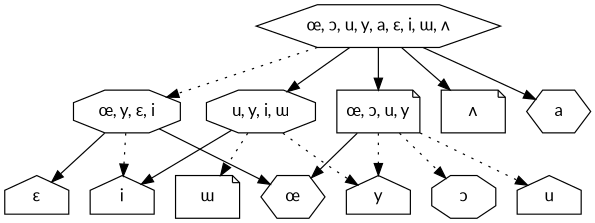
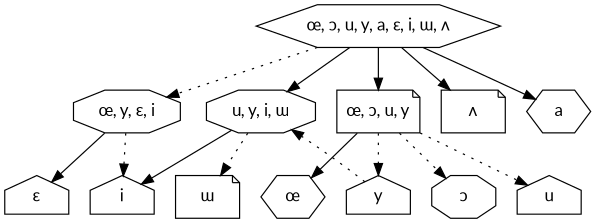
(209, 154) -> none
(315, 156) -> (338, 162)
